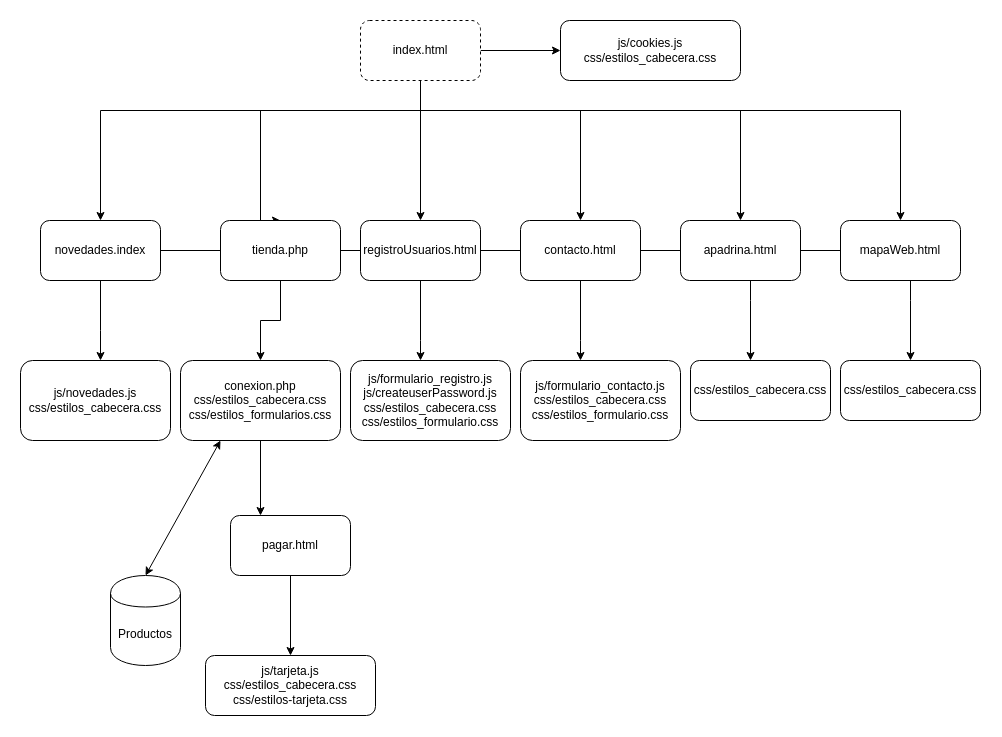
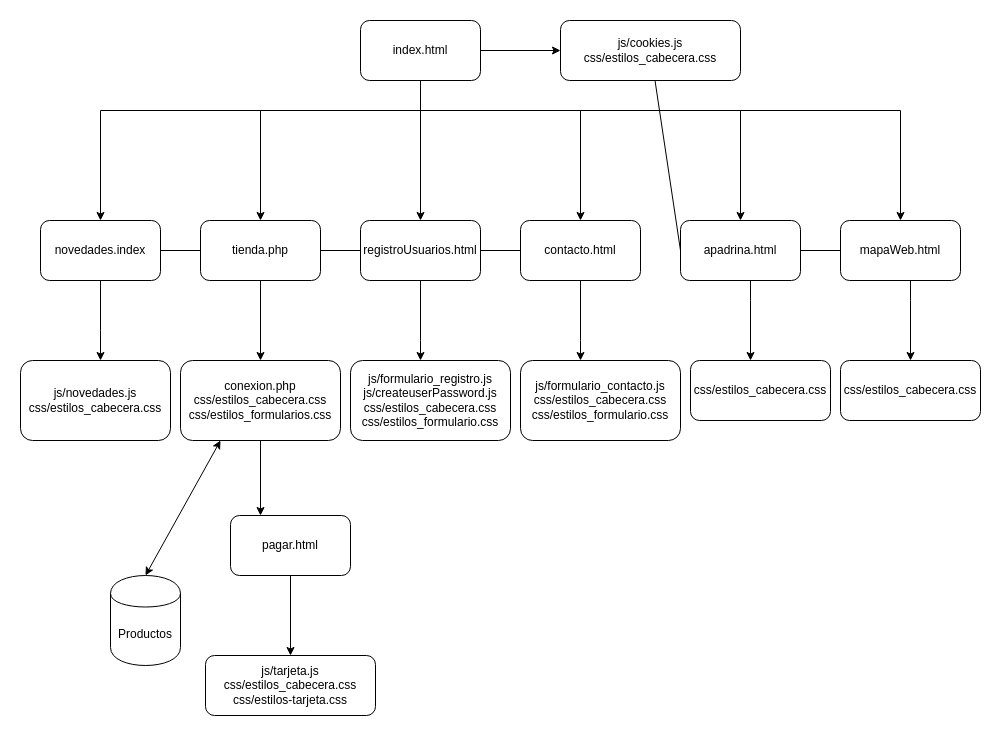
(421, 51) -> (421, 51)
(281, 251) -> (261, 251)
(661, 251) -> (668, 166)
